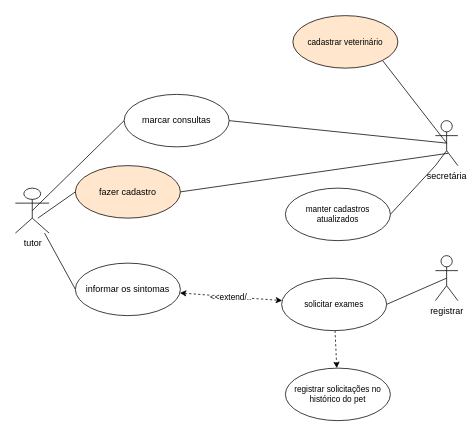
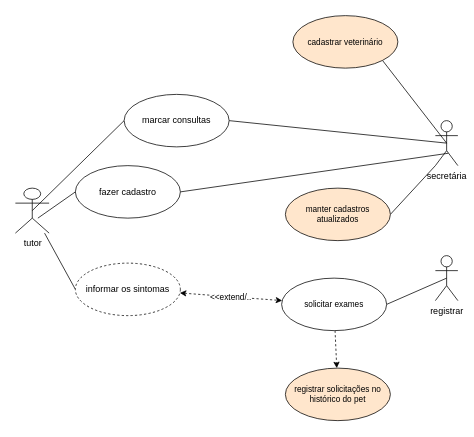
(128, 192) -> (128, 192)
(338, 214) -> (338, 214)
(128, 289) -> (128, 289)
(338, 394) -> (338, 394)
